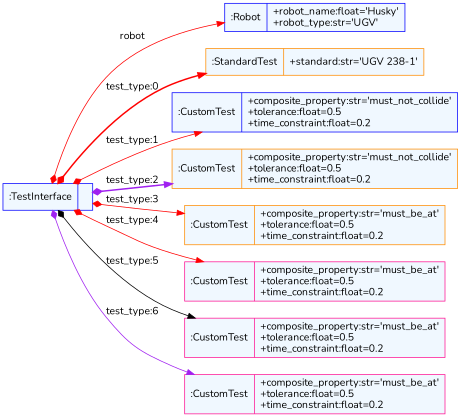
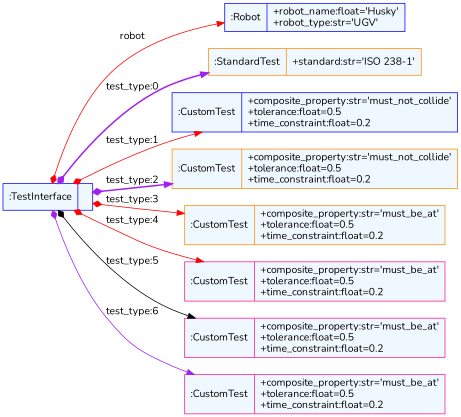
(354, 62) -> (354, 62)
(123, 114) -> (124, 114)
